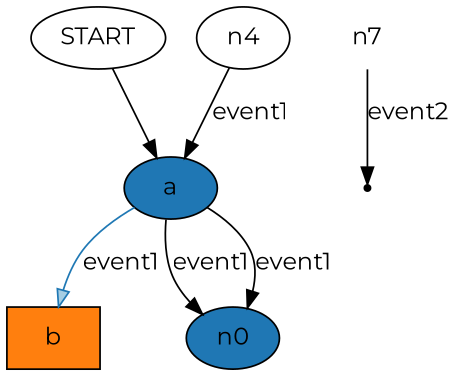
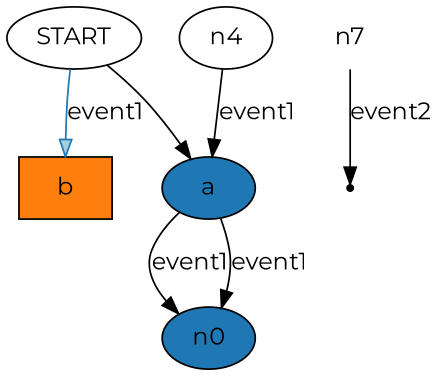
(90, 242) -> (67, 104)
